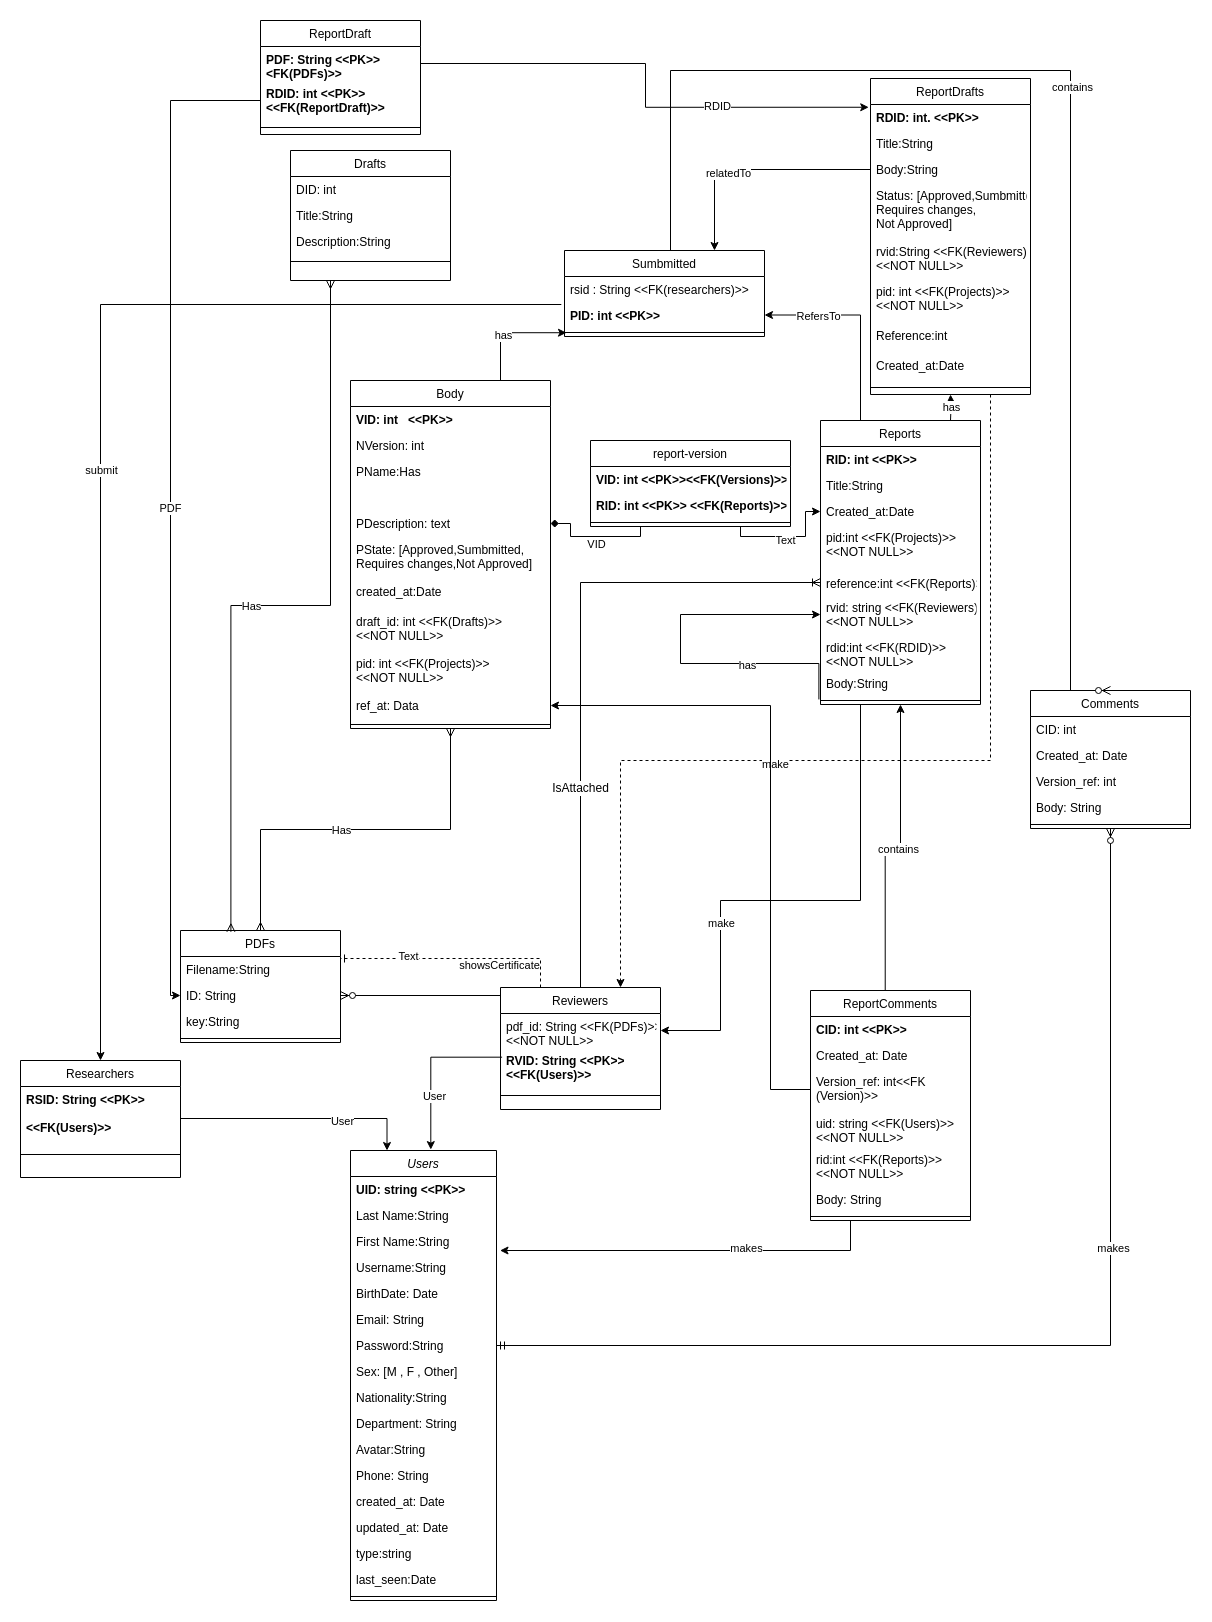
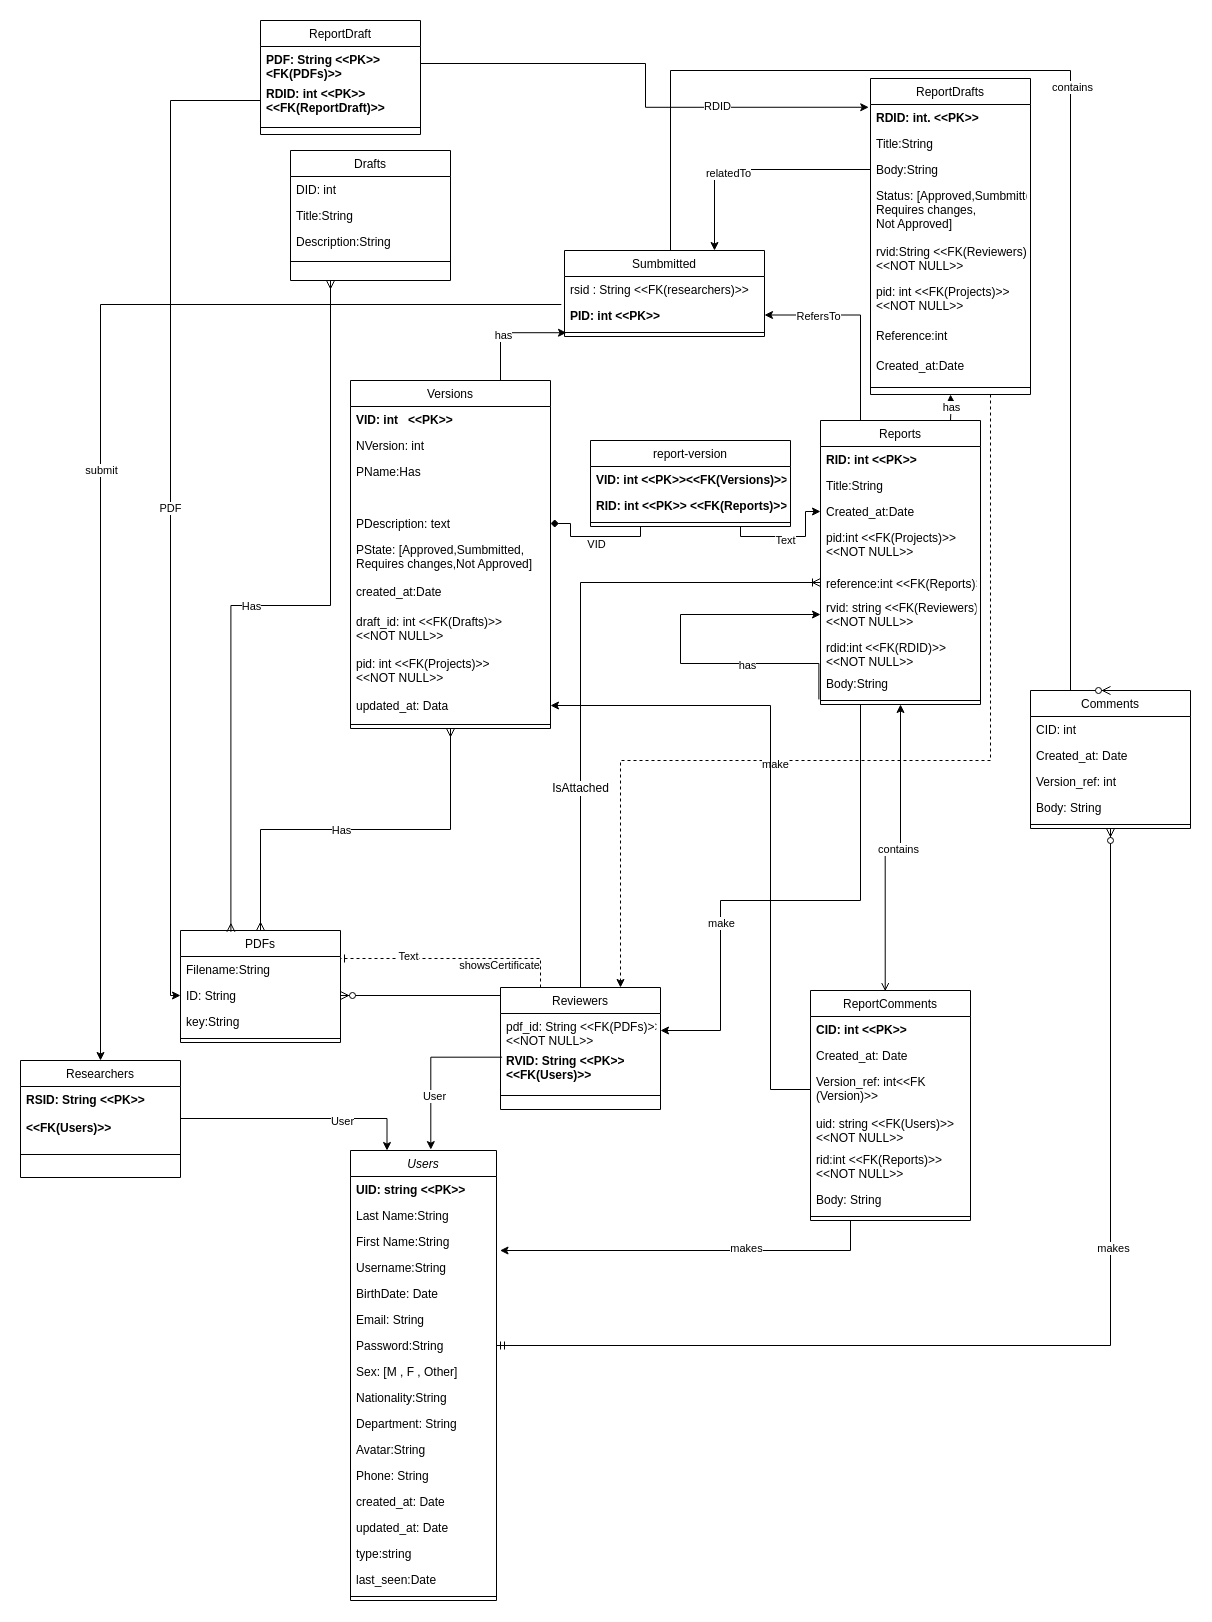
(450, 394) -> (450, 394)
(393, 706) -> (407, 706)
(885, 986) -> (885, 986)
